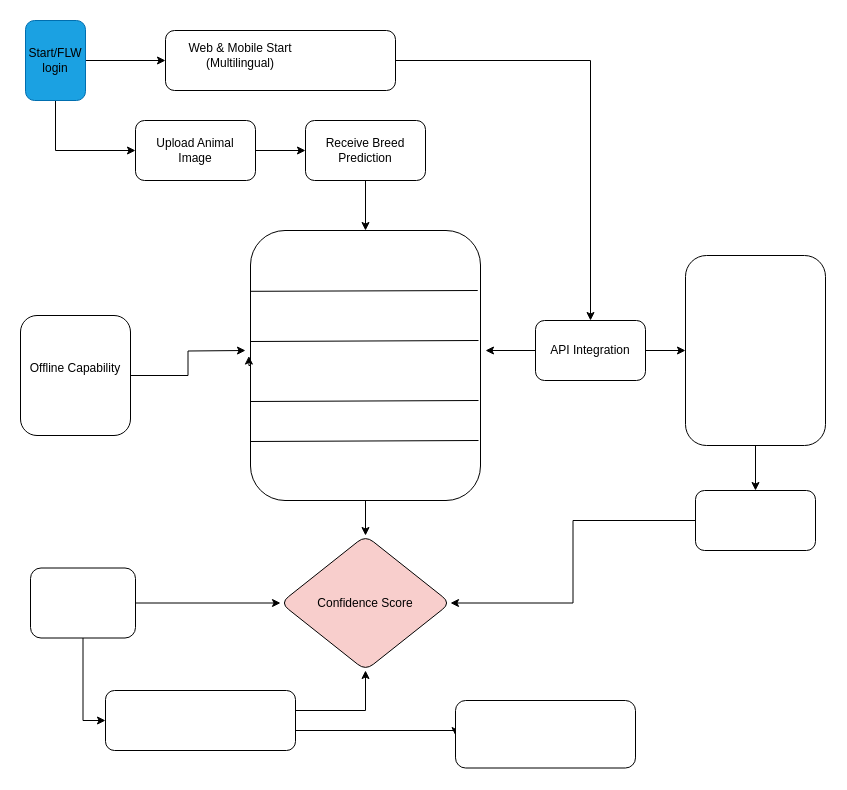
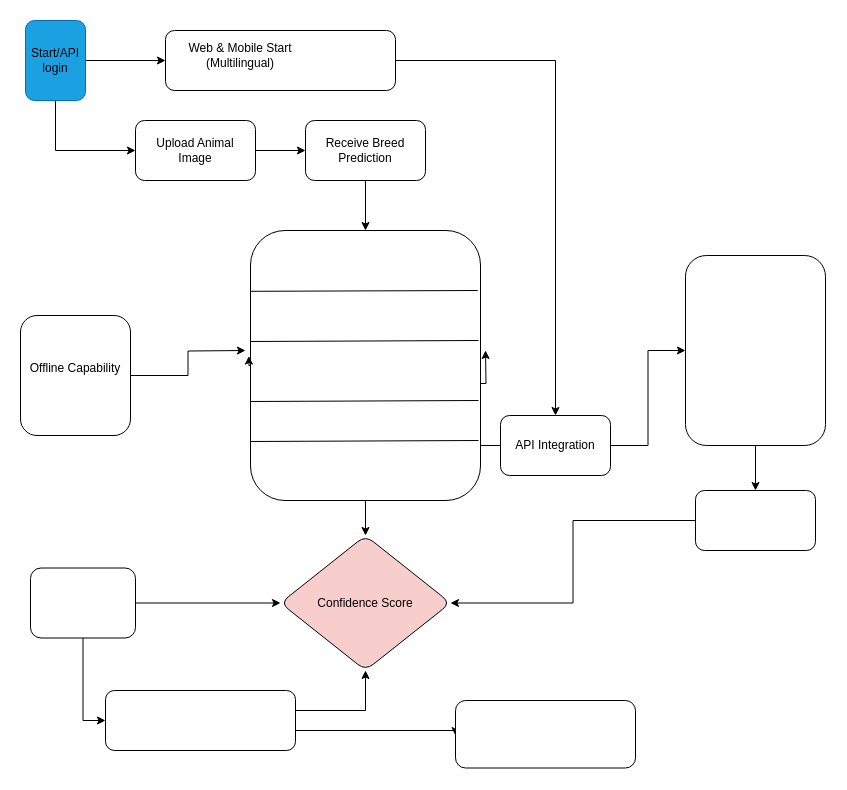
(56, 61) -> (56, 61)
(591, 351) -> (556, 446)
